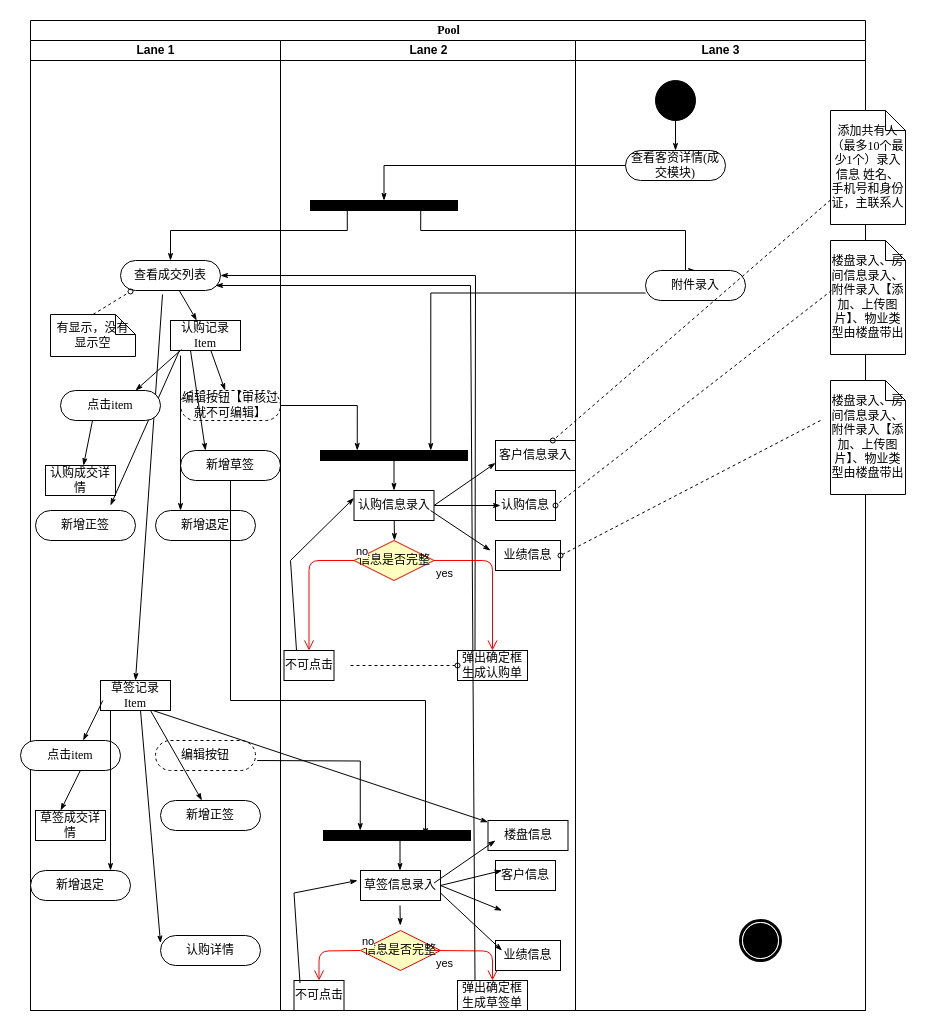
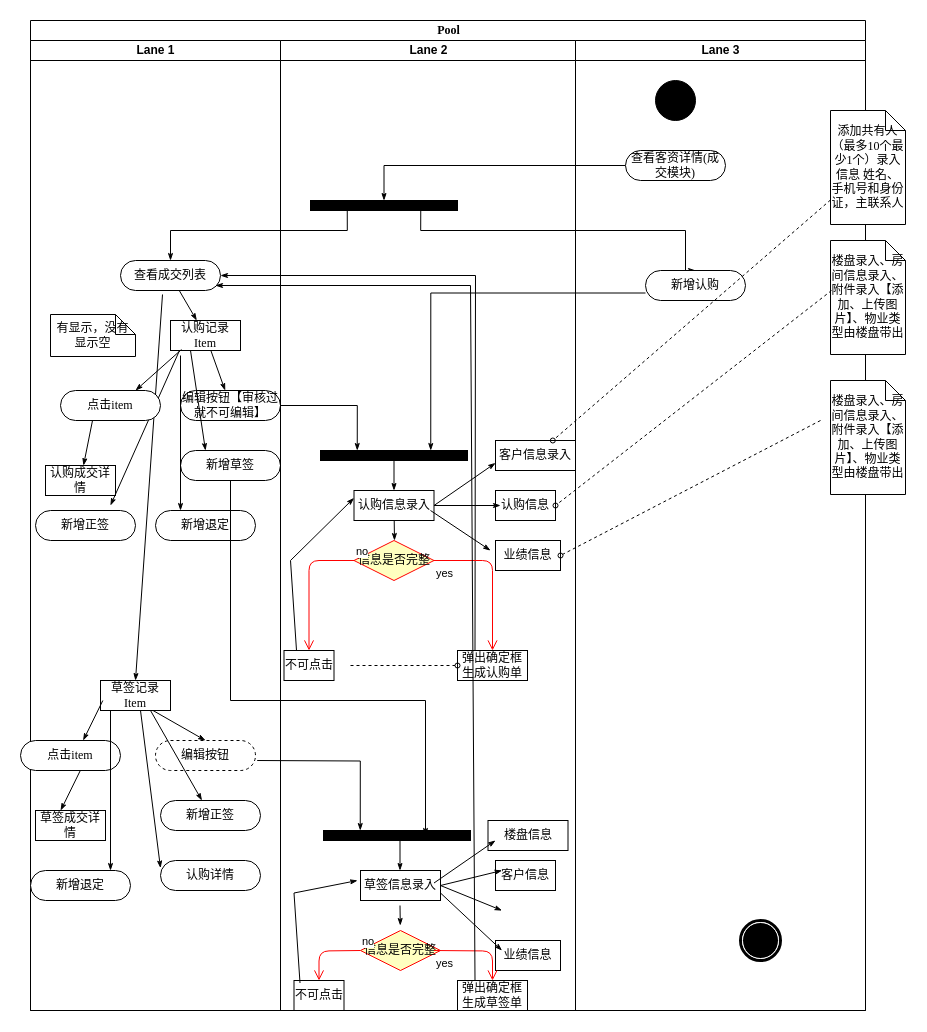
(676, 139) -> none
(696, 286) -> (696, 286)
(110, 304) -> none
(231, 406) -> (231, 406)
(394, 791) -> (177, 724)
(211, 951) -> (211, 876)
